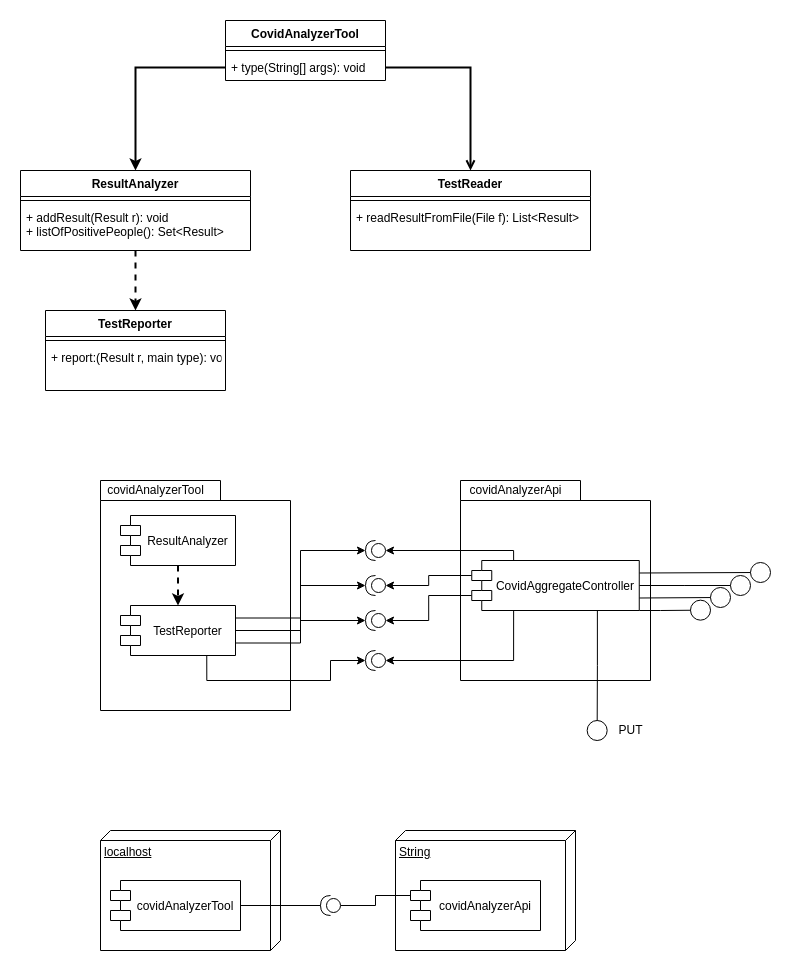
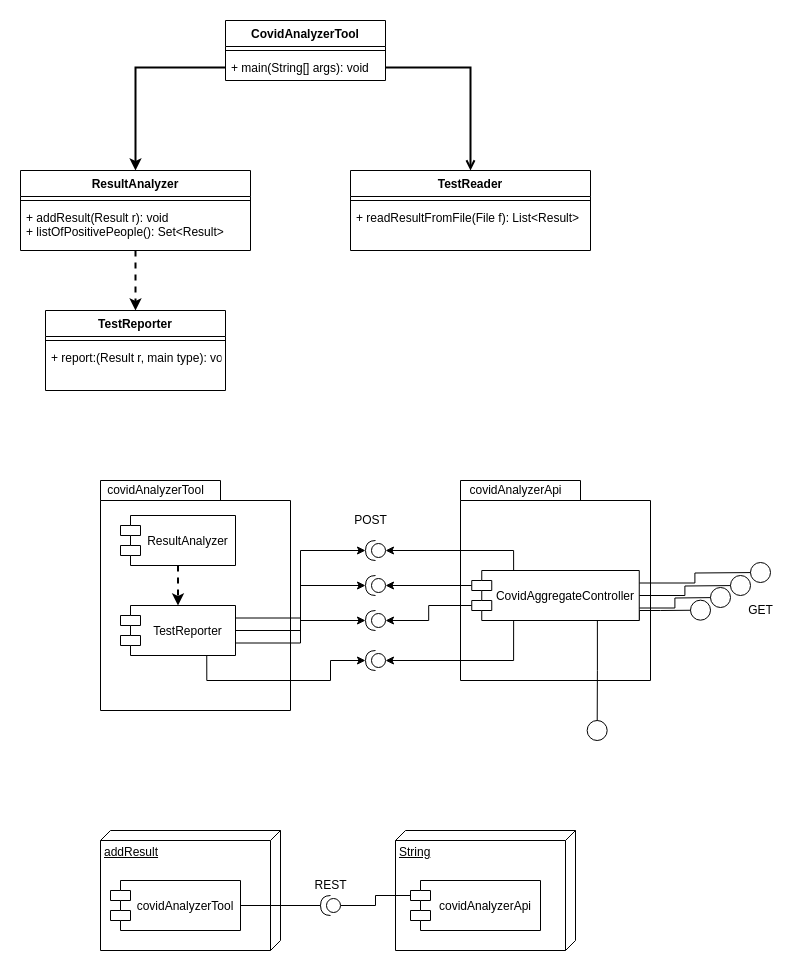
(312, 68) -> (311, 68)
none -> (371, 521)
(556, 586) -> (556, 596)
none -> (761, 611)
(631, 731) -> none
(132, 853) -> (133, 853)
none -> (331, 886)
